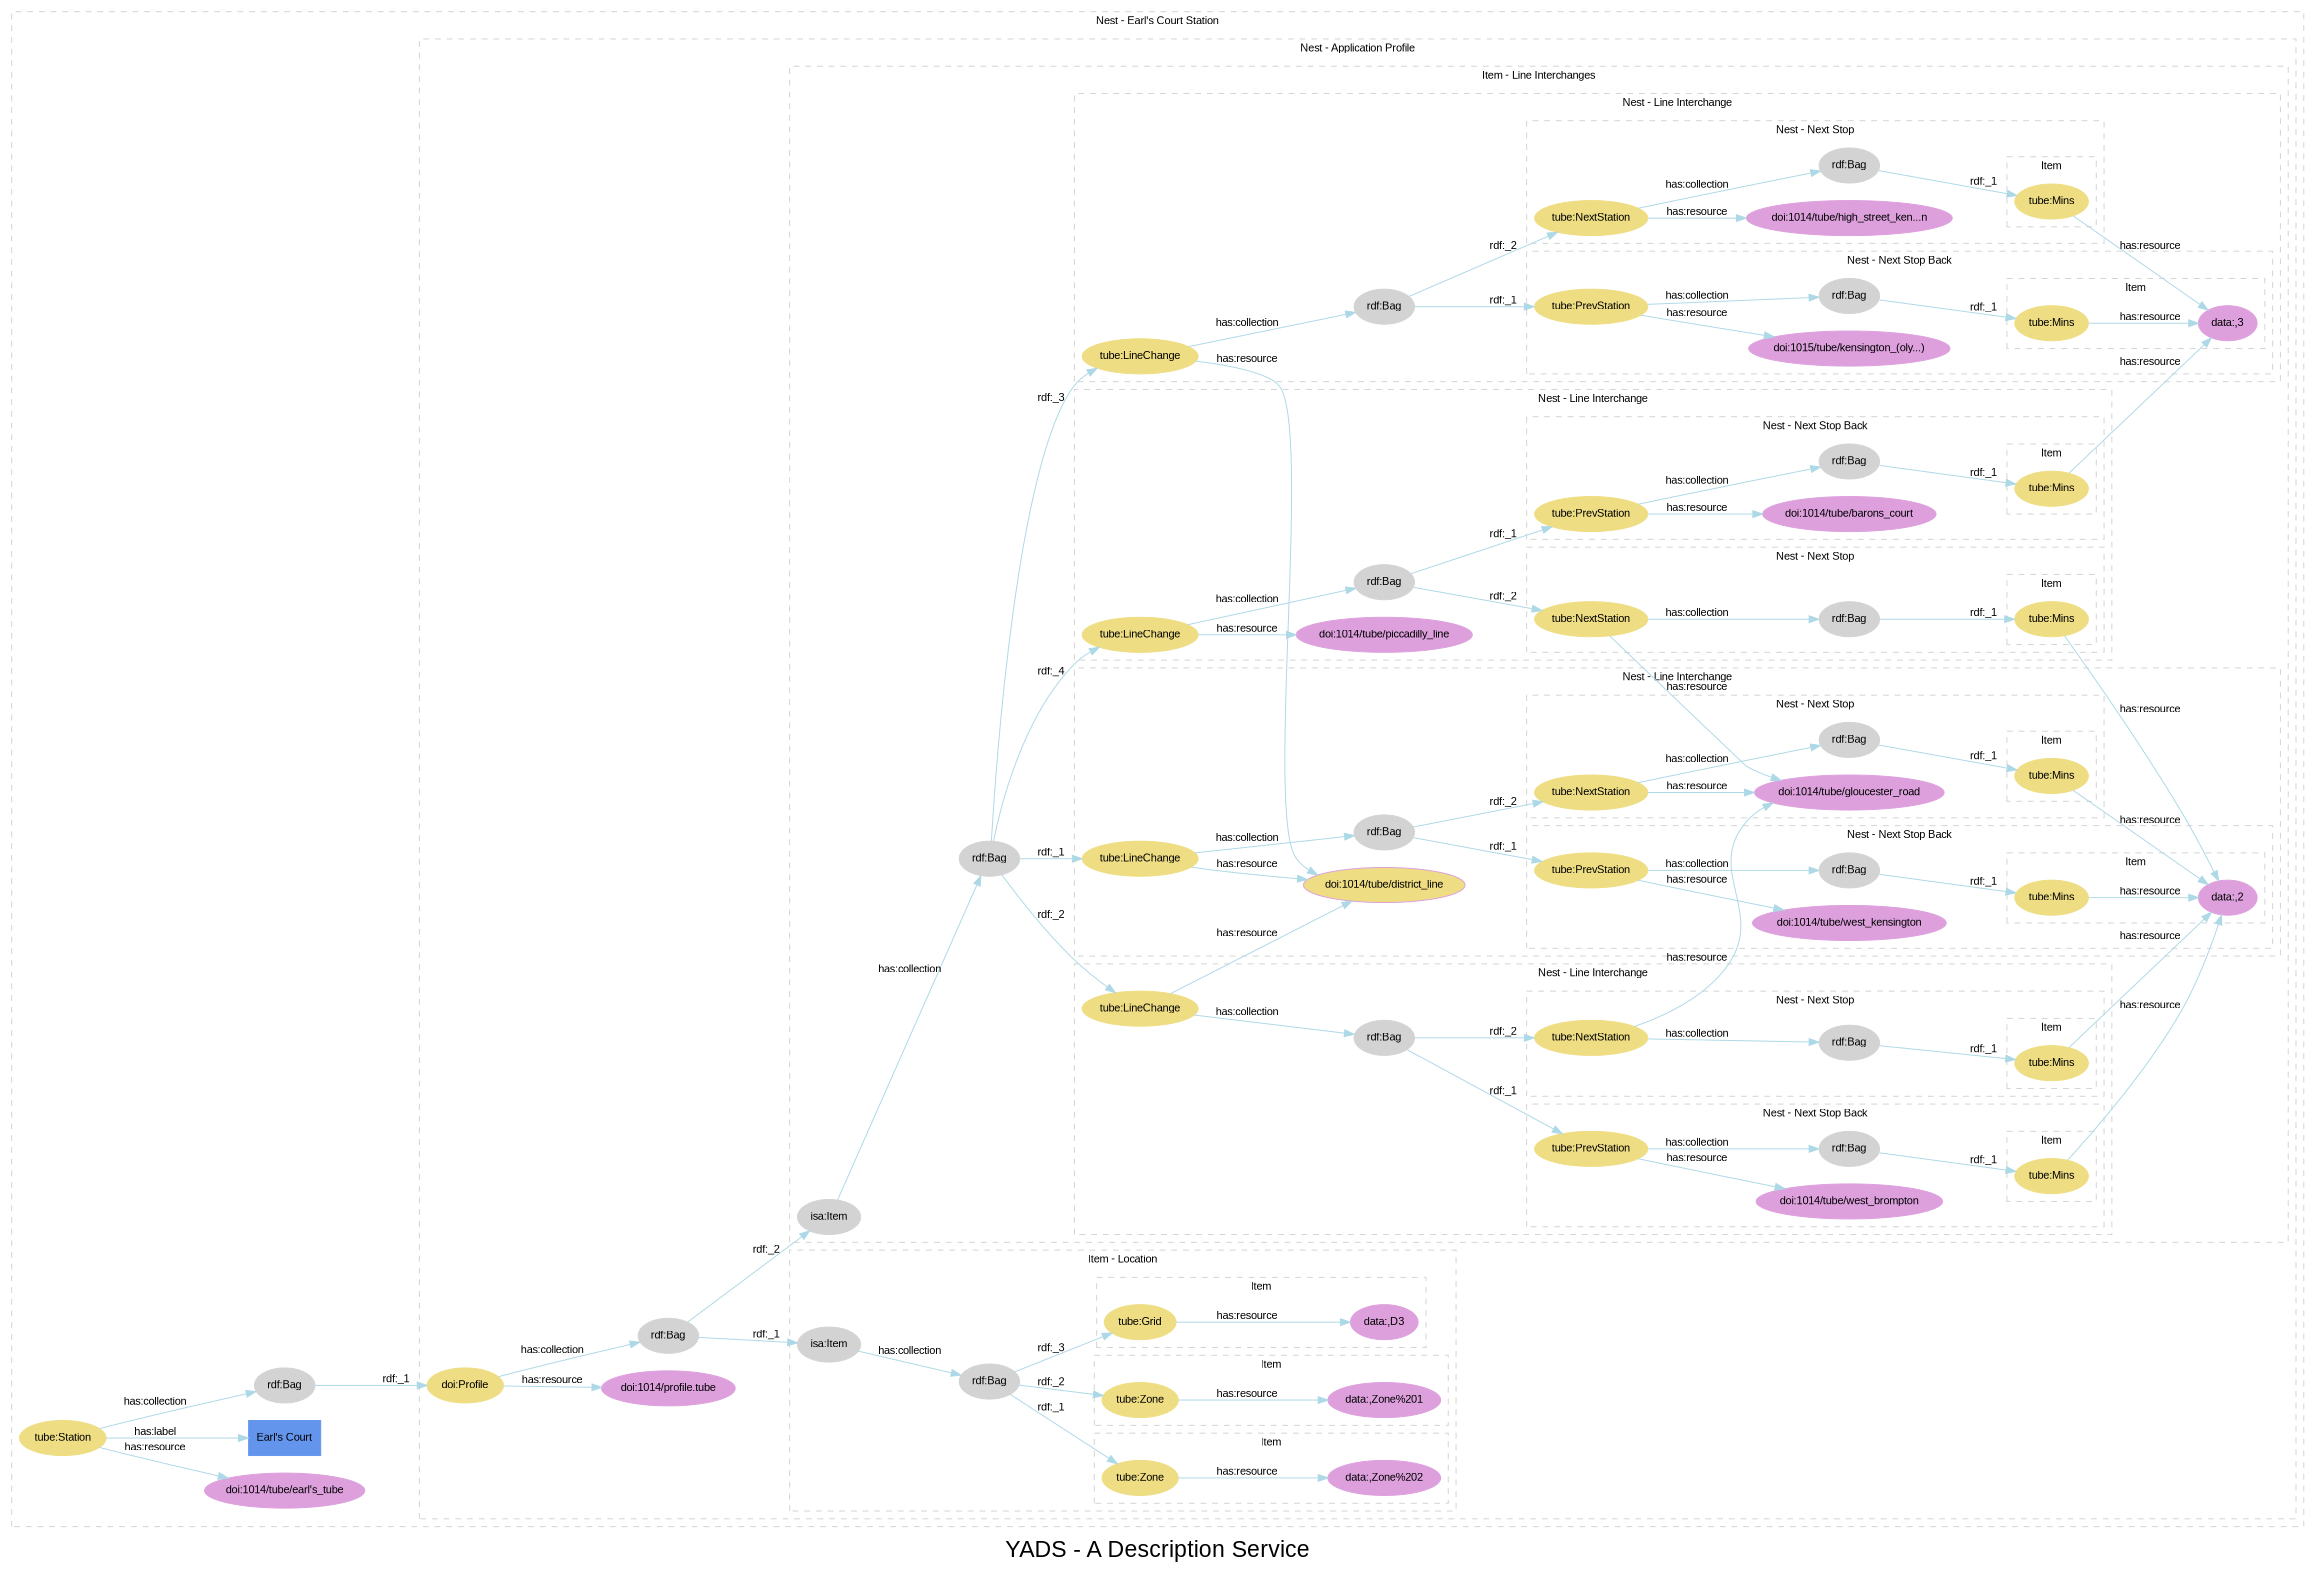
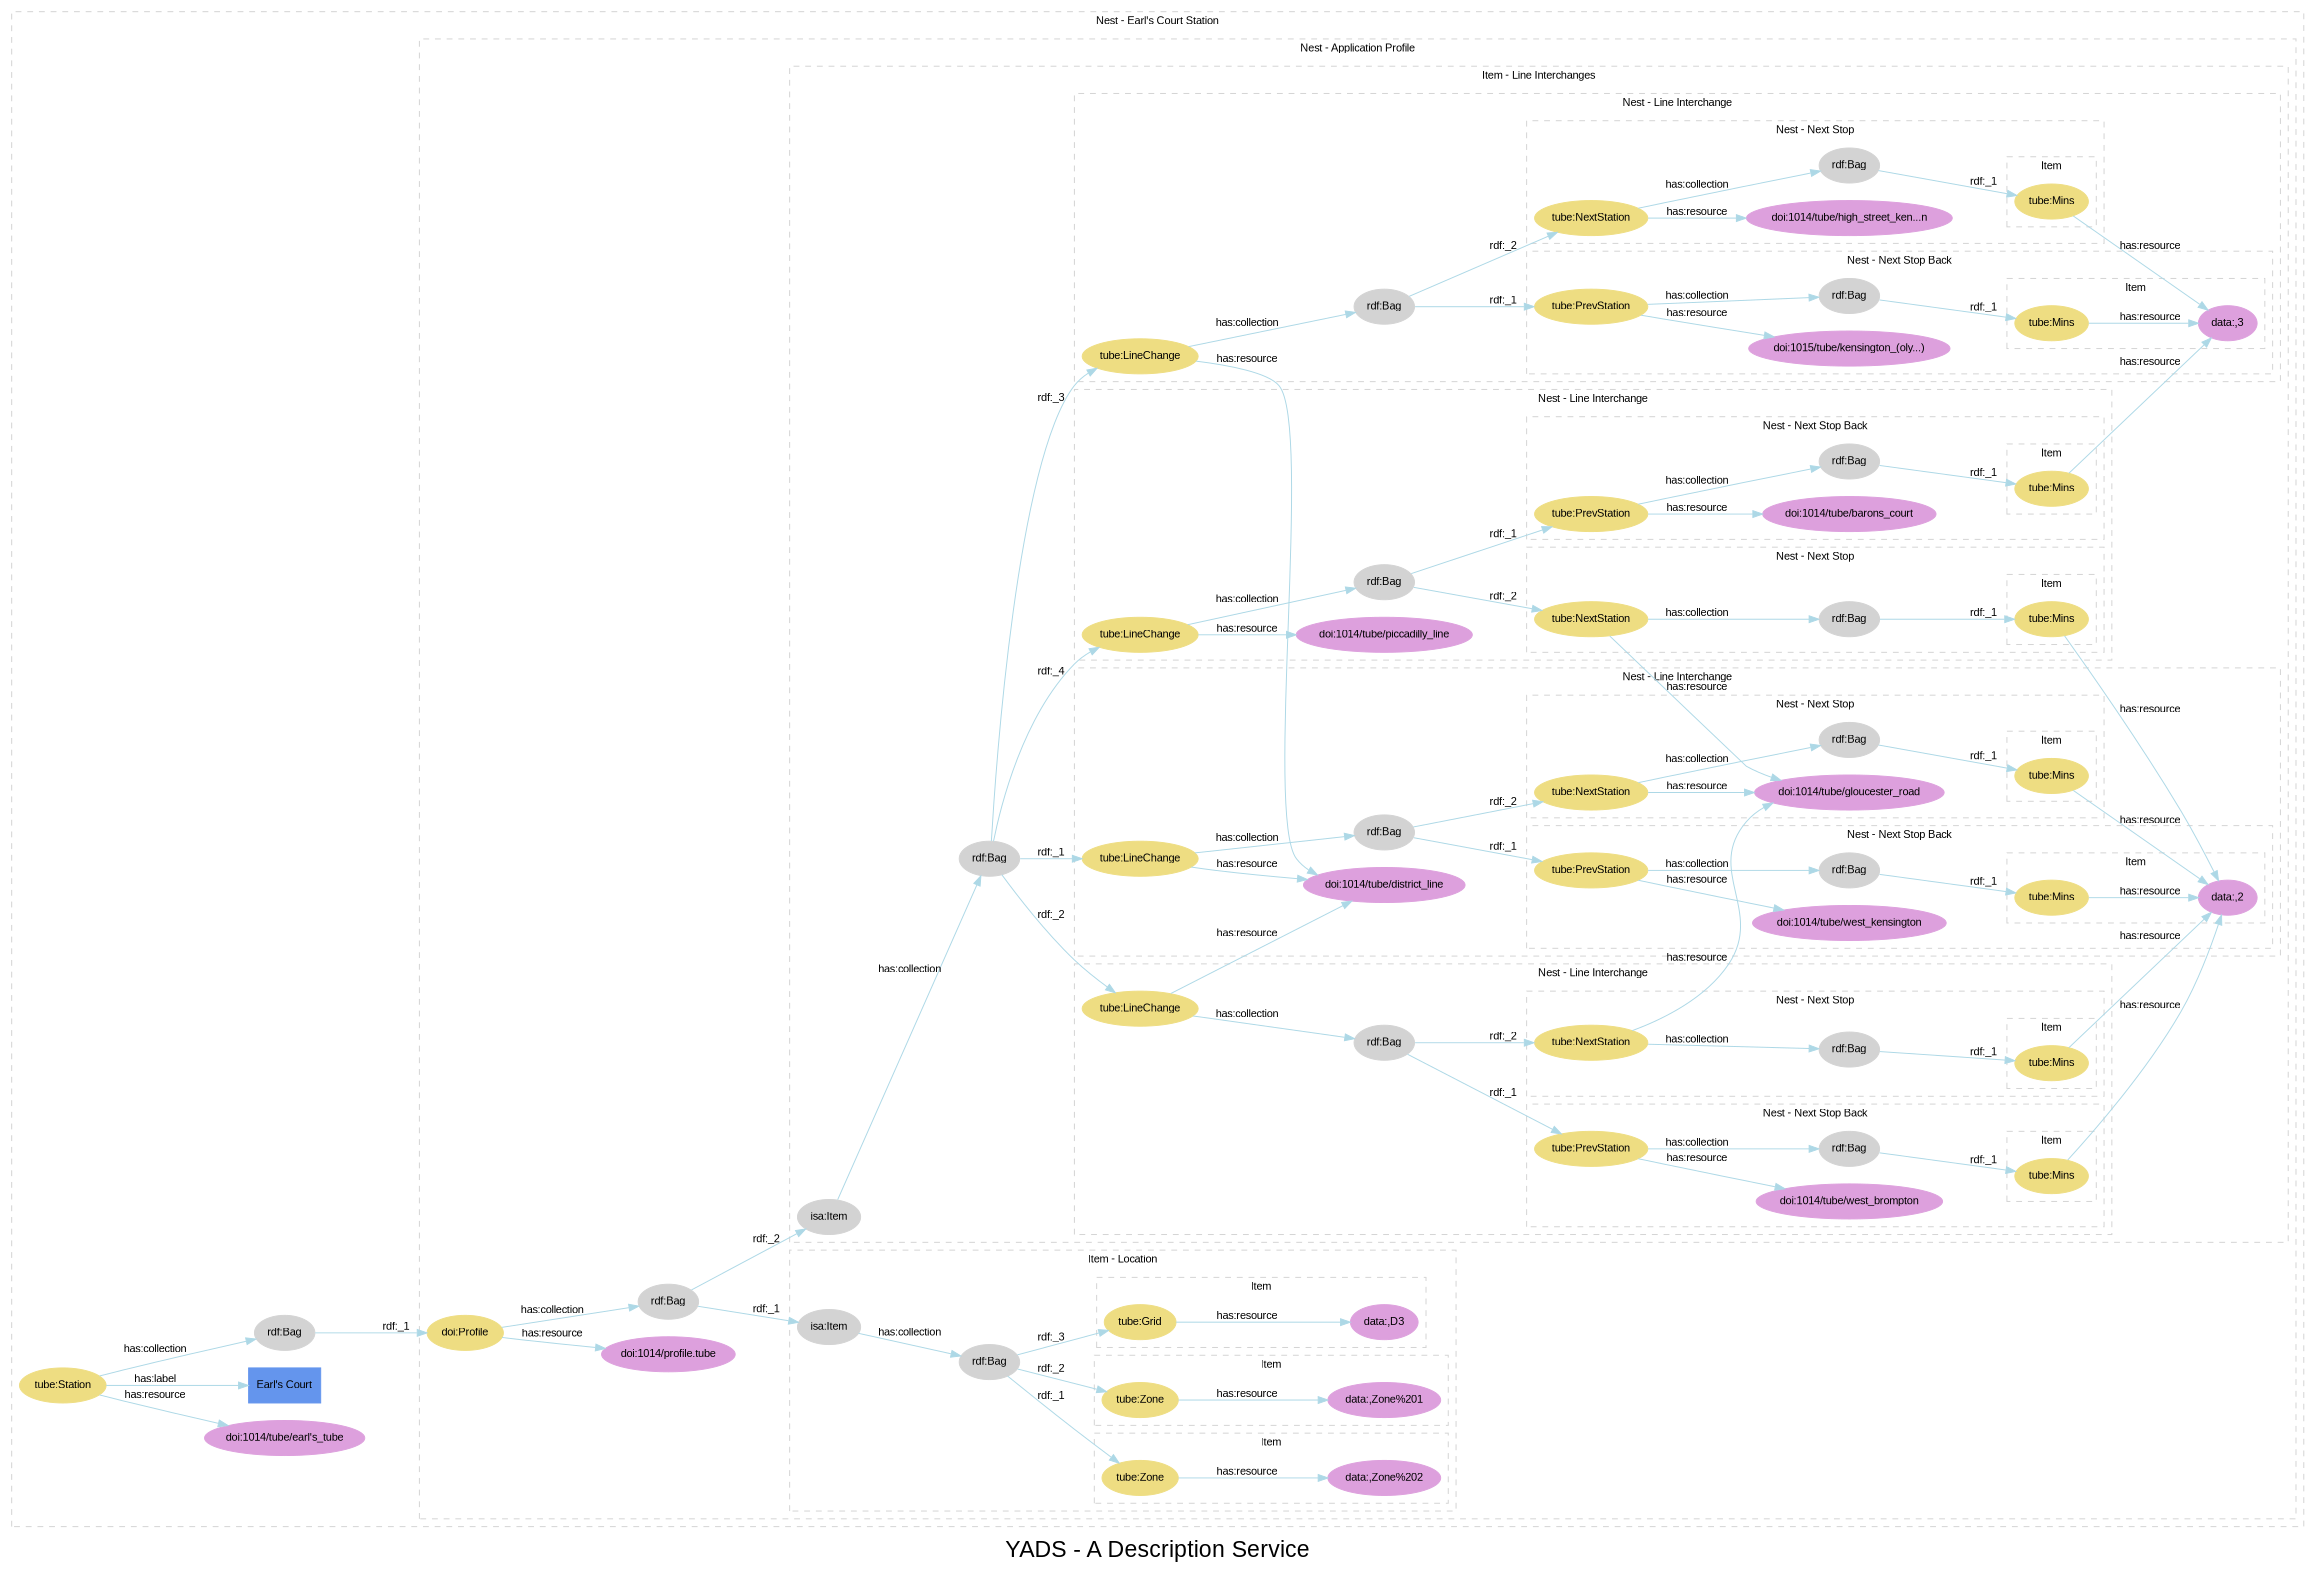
(1384, 885) -> (1384, 885)
